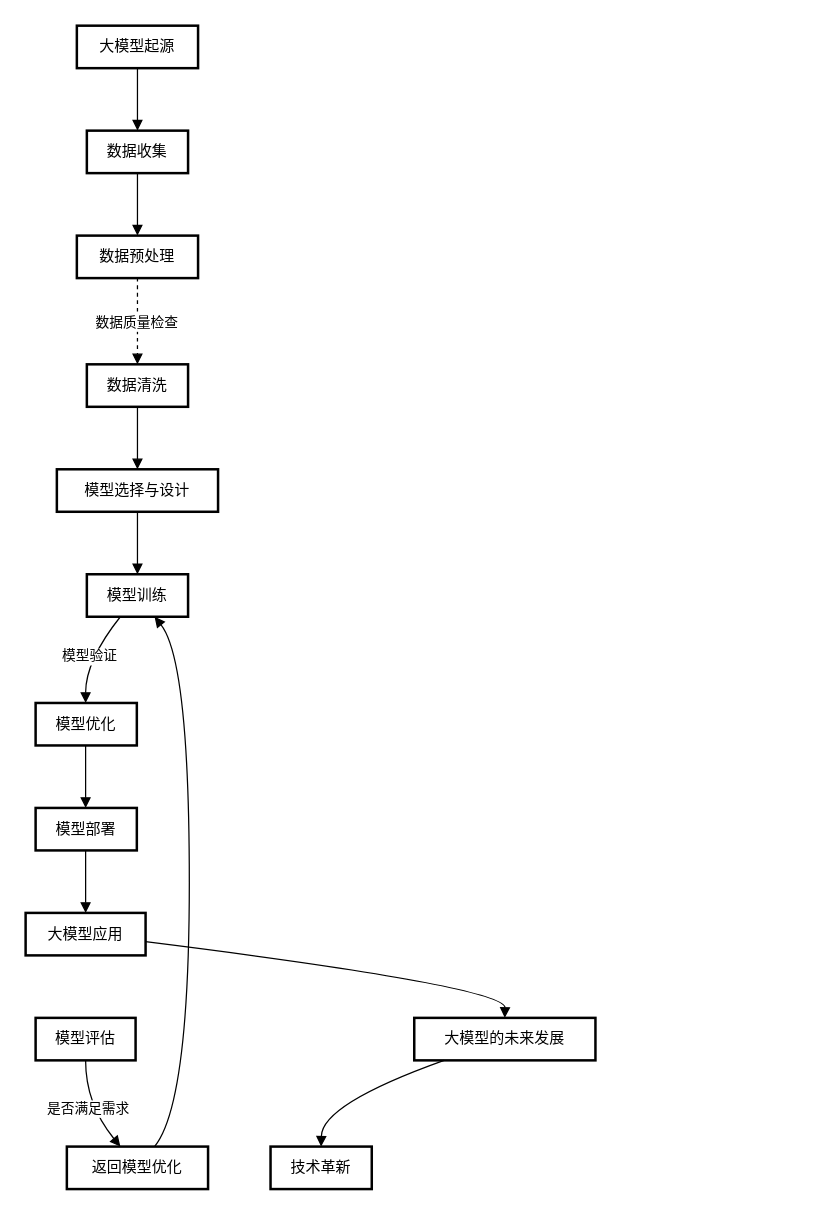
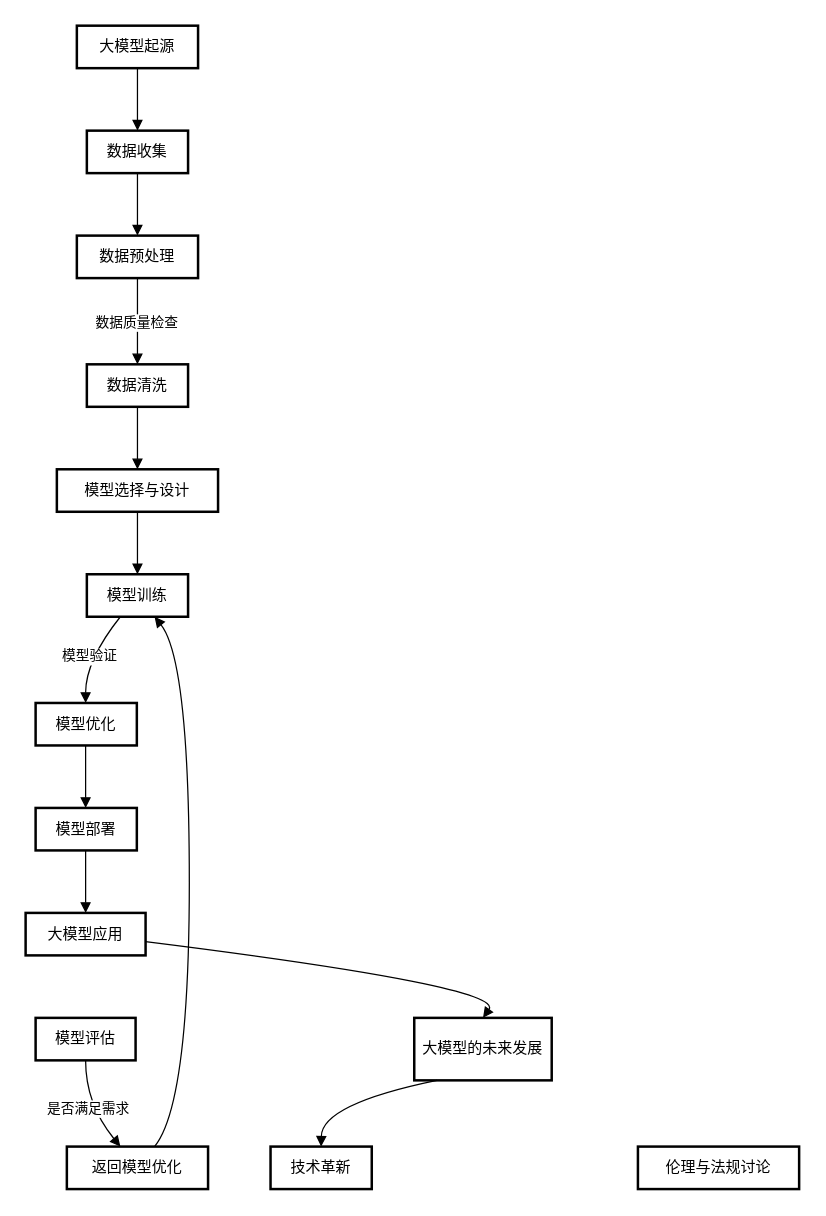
(138, 298) -> (138, 298)
(505, 1039) -> (483, 1049)
none -> (719, 1168)
